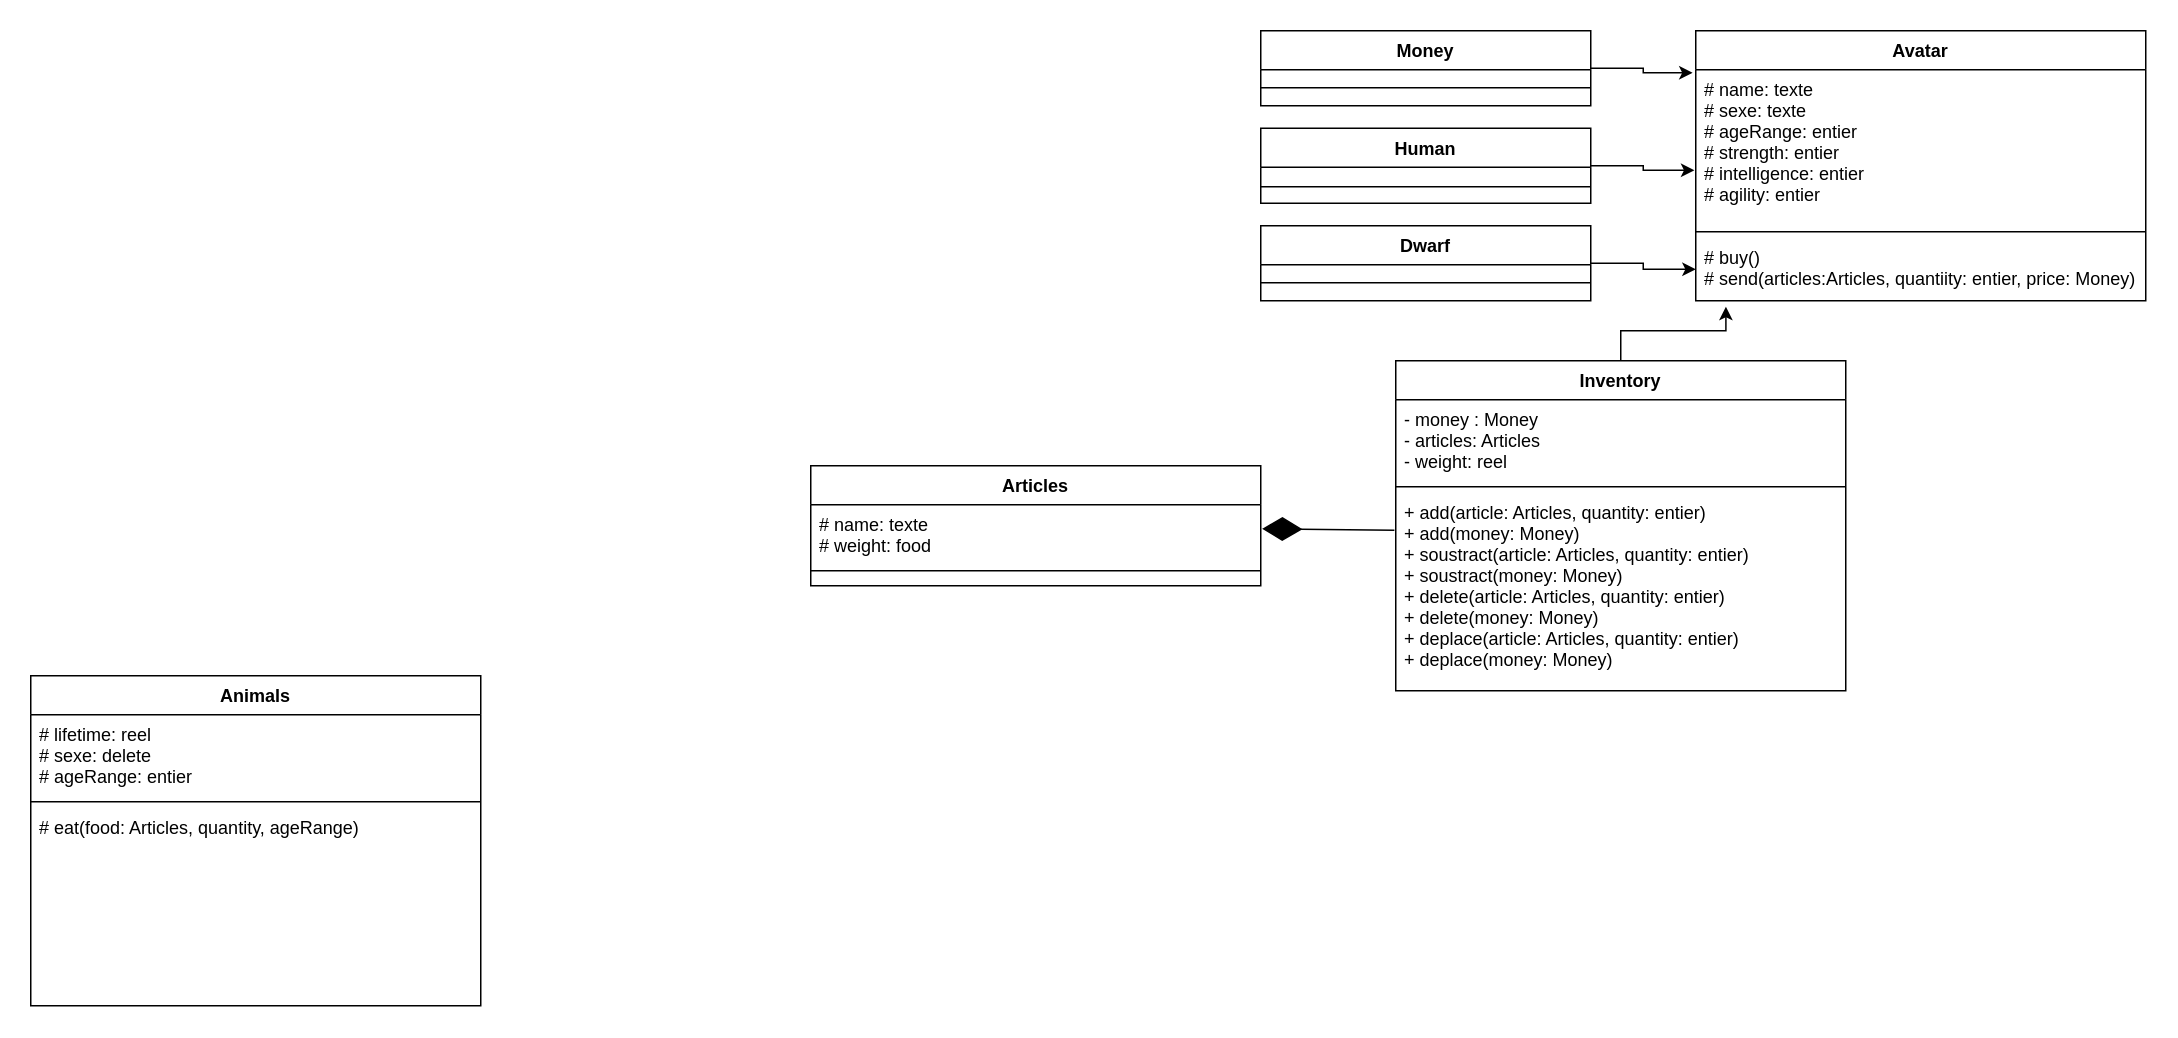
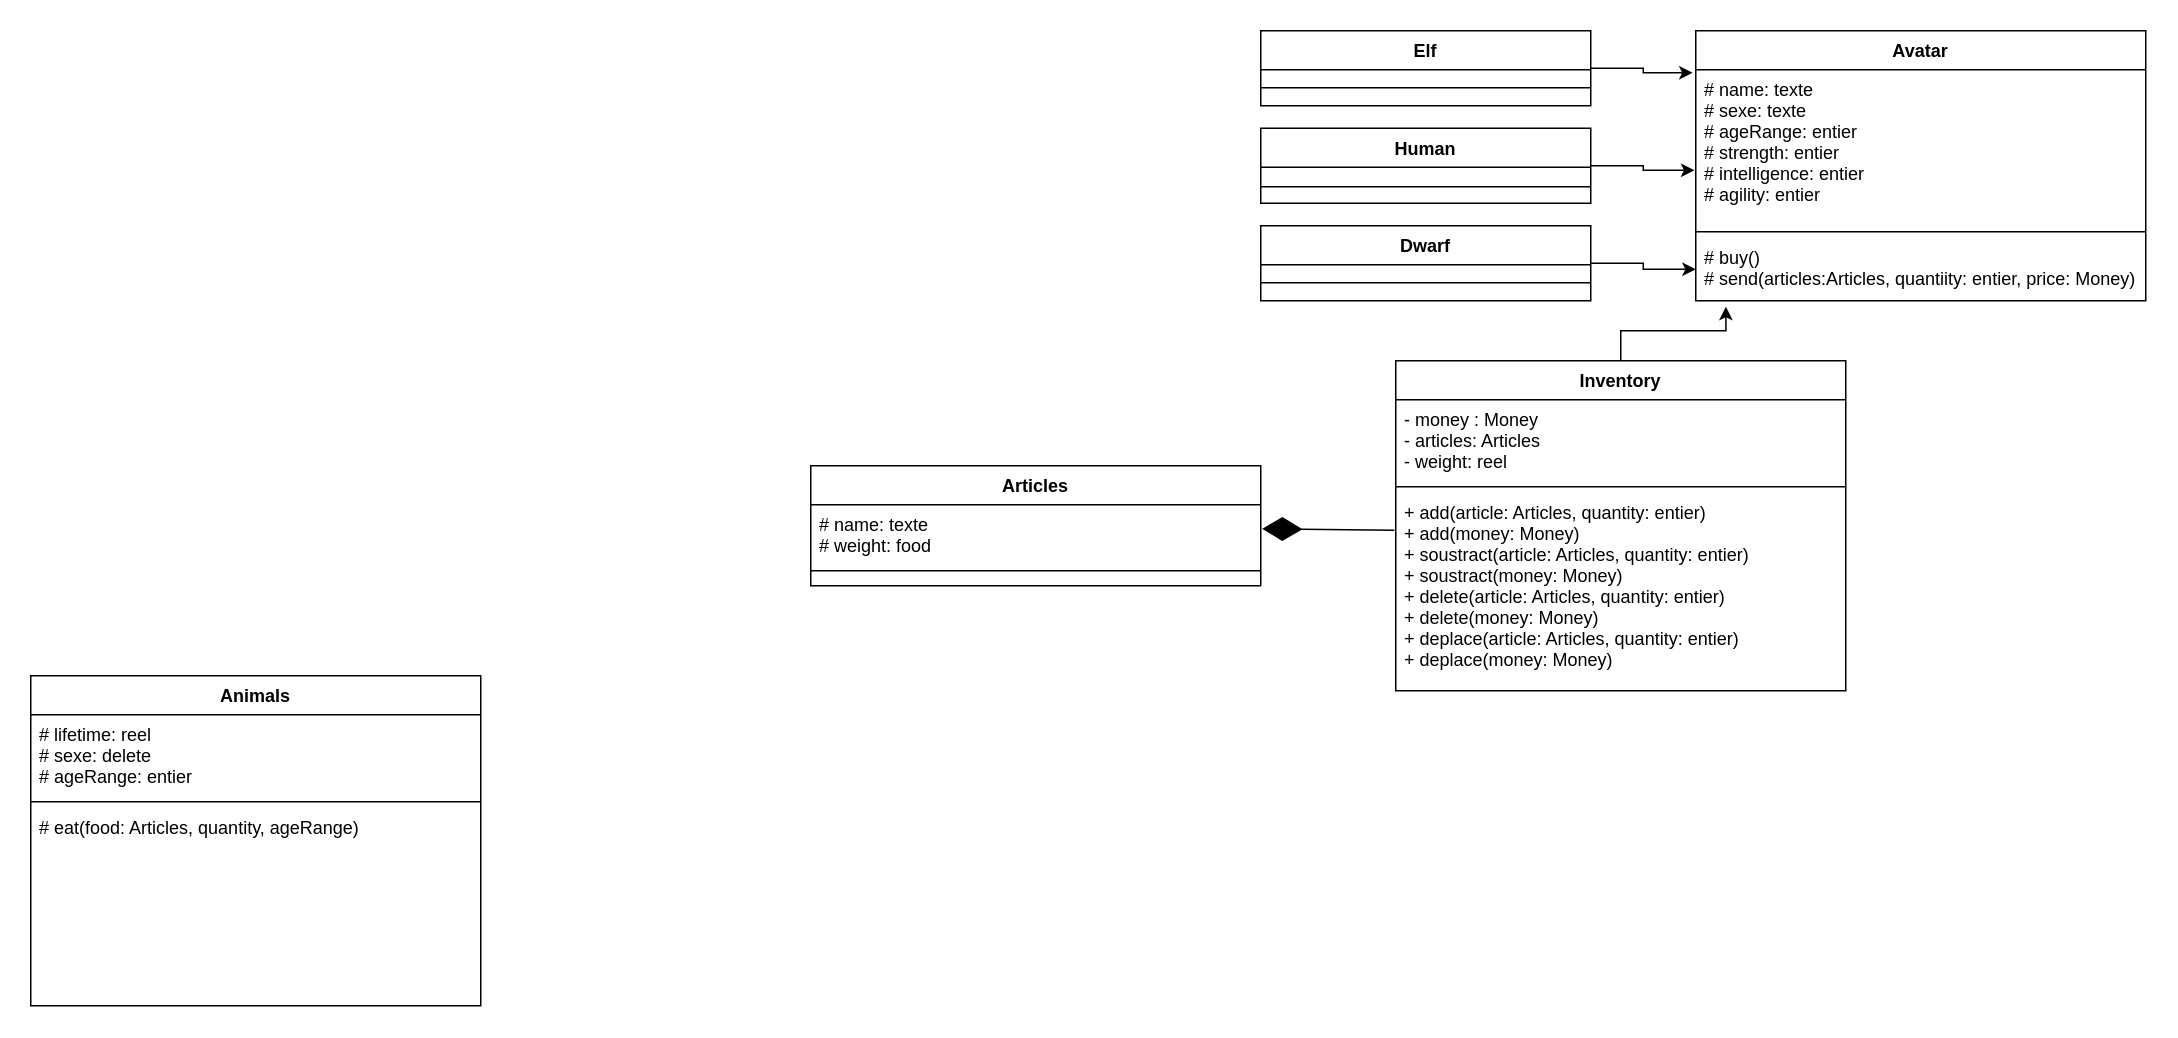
(1425, 51) -> (1425, 51)
